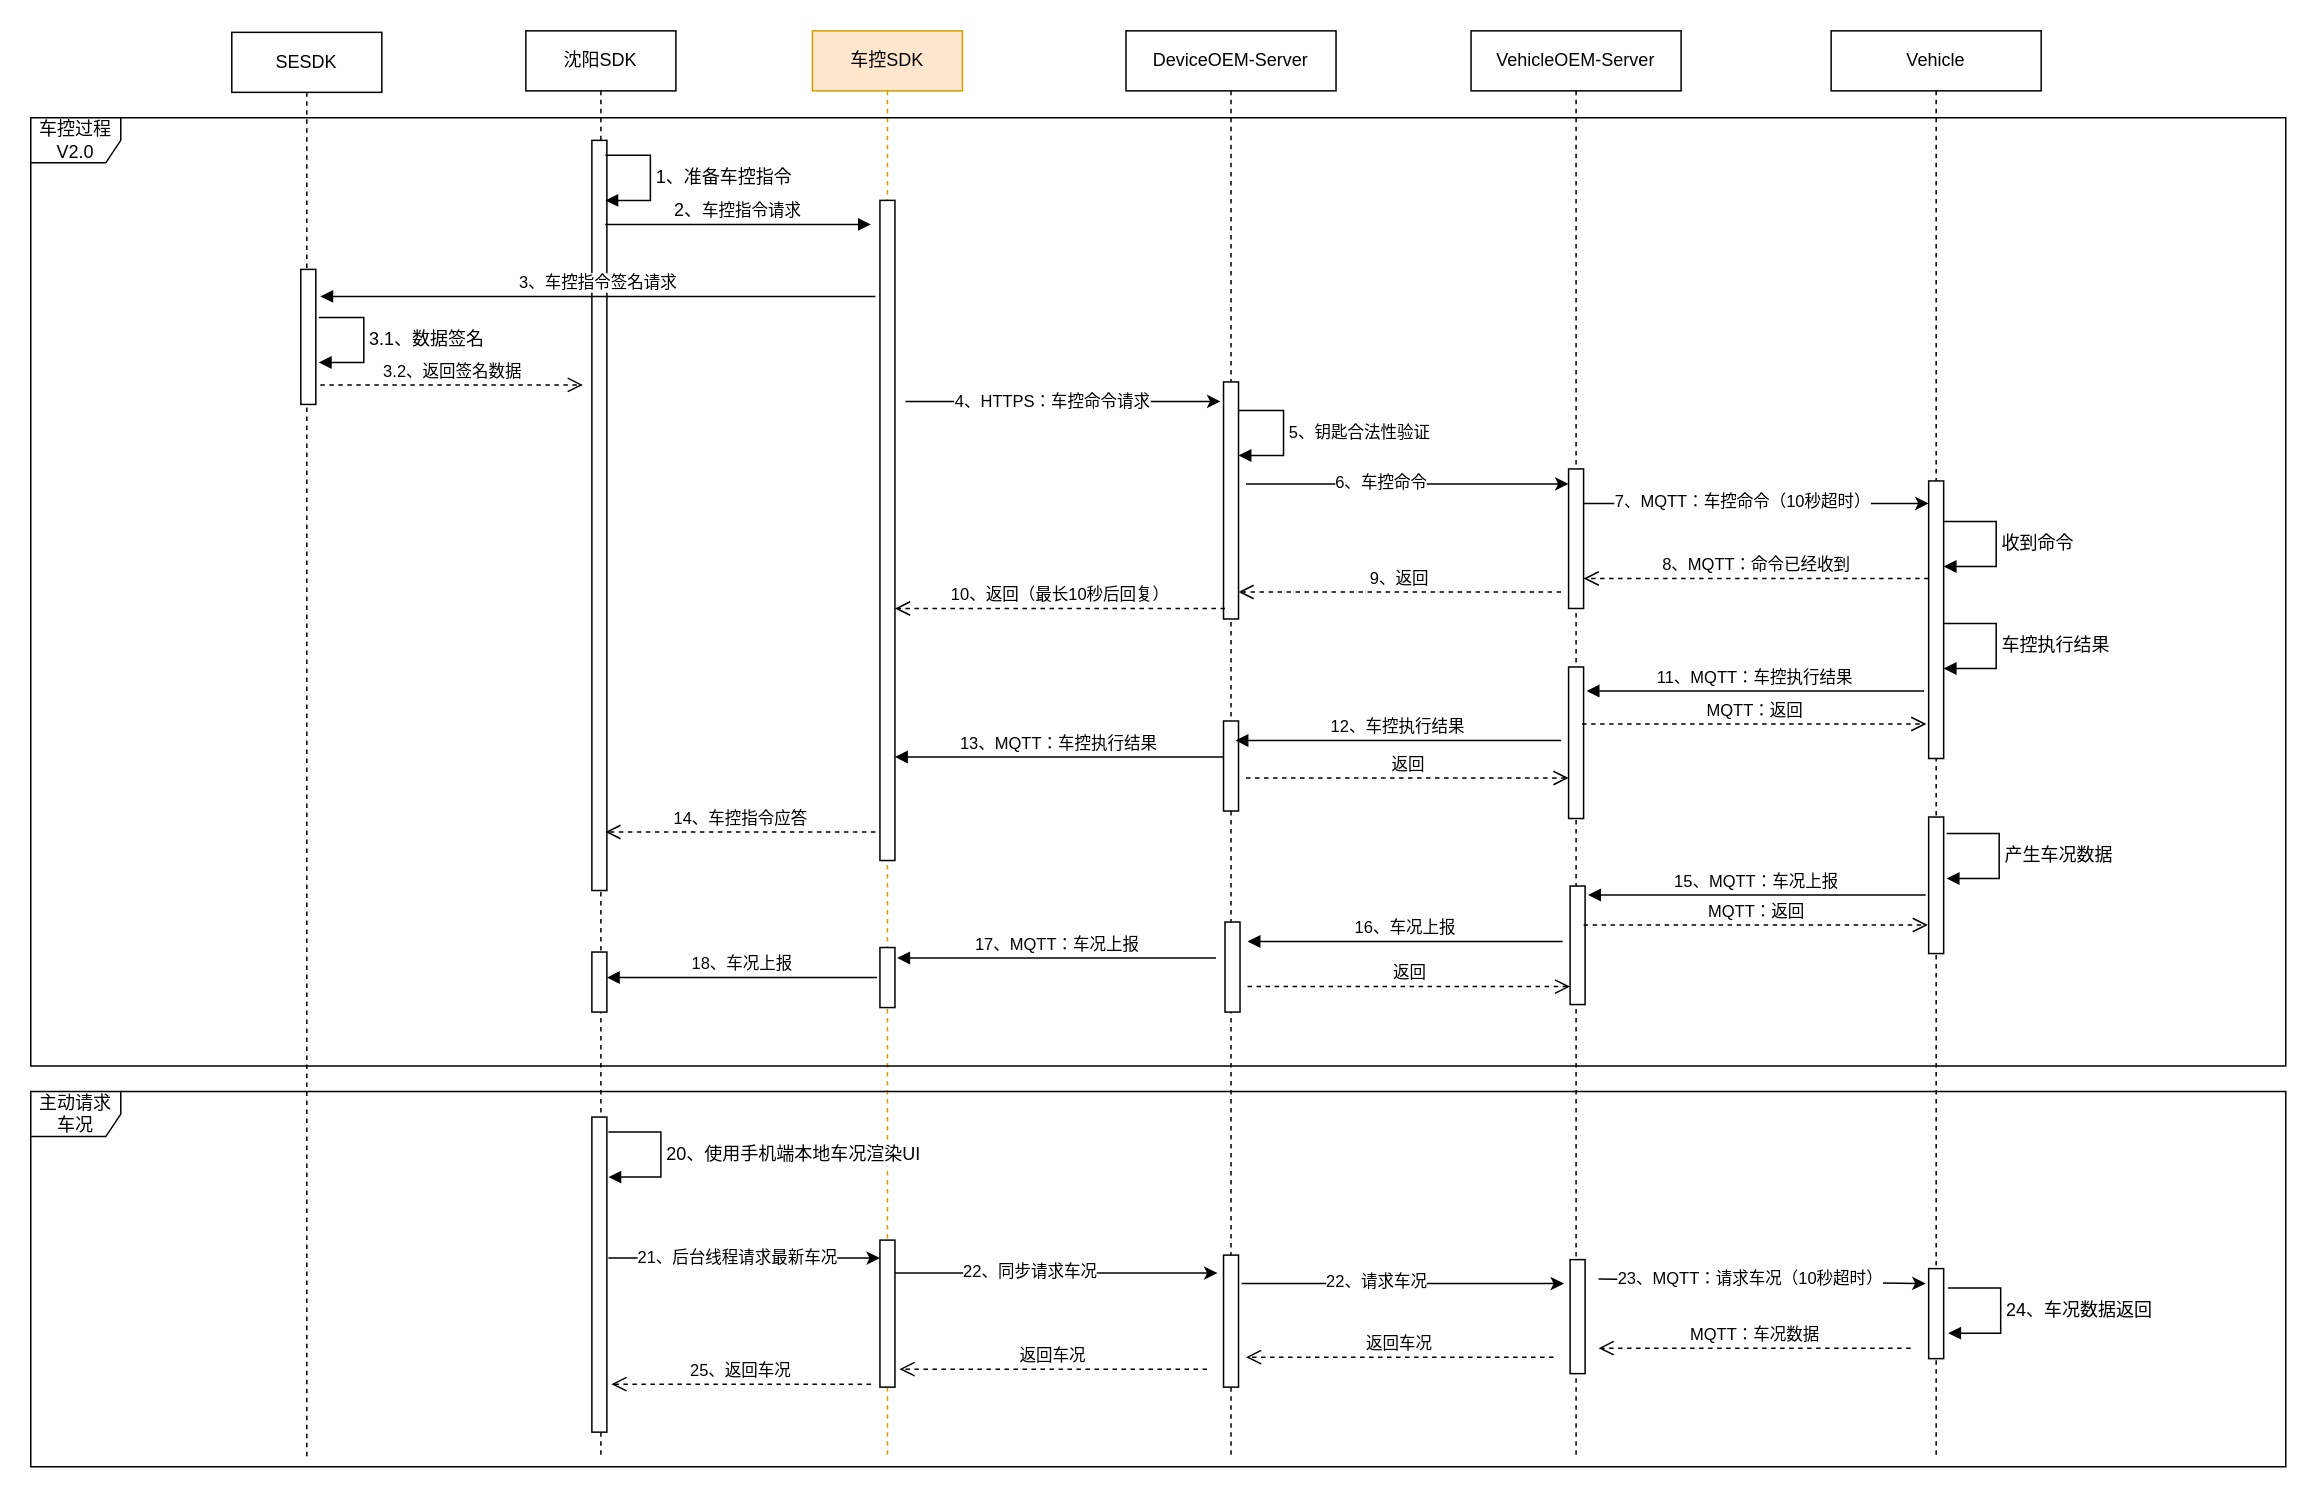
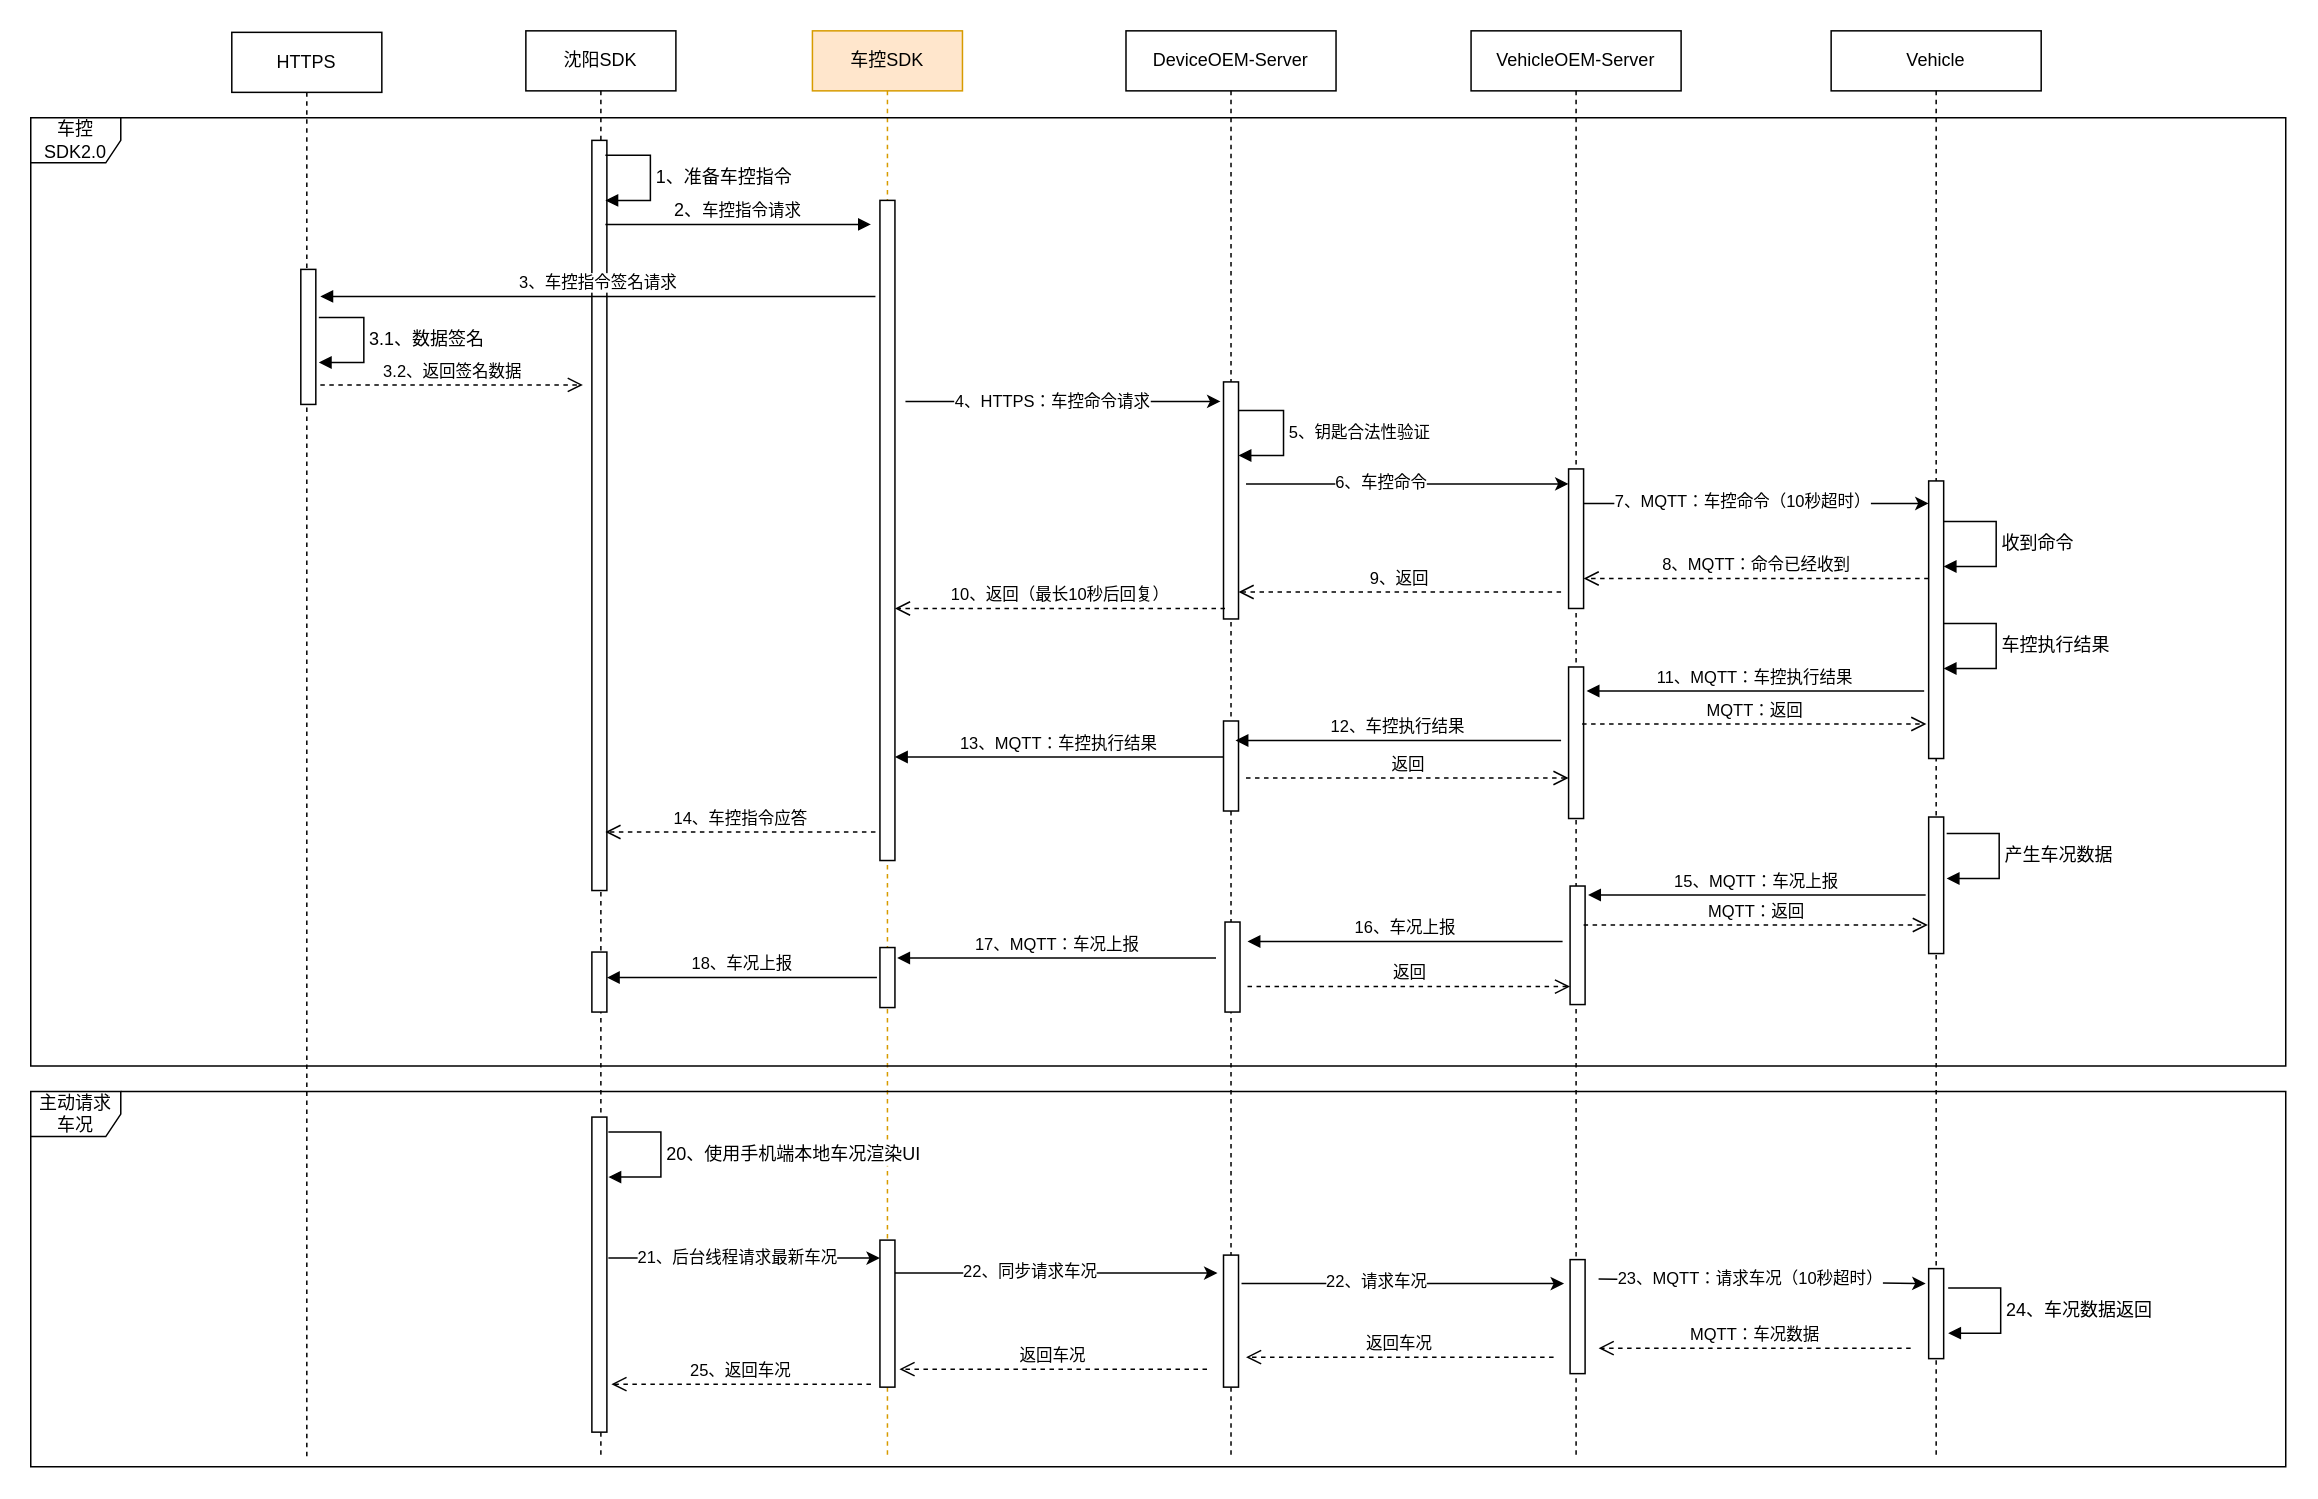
(307, 62) -> (307, 62)
(76, 140) -> (76, 140)
